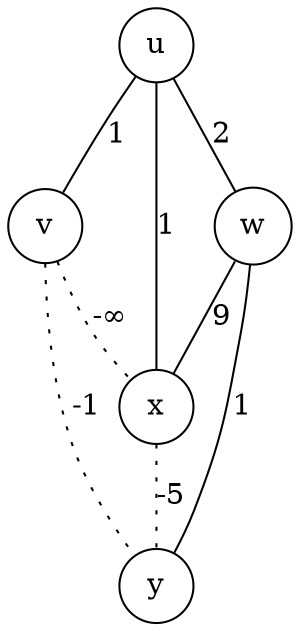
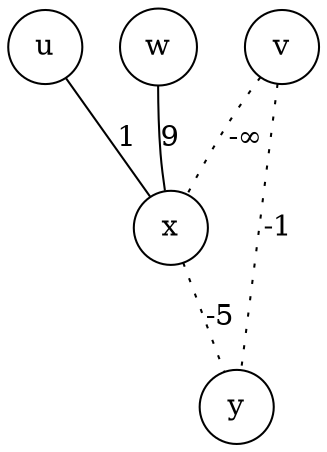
(98, 134) -> none
(205, 135) -> none
(225, 413) -> none
